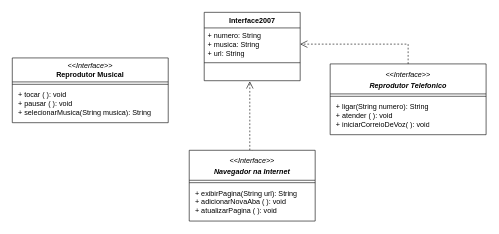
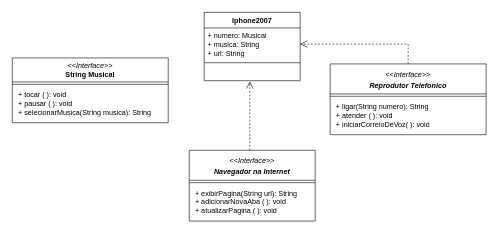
(252, 21) -> (252, 21)
(236, 45) -> (237, 45)
(90, 71) -> (90, 71)
